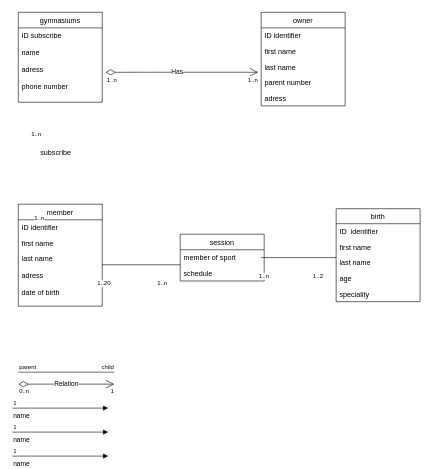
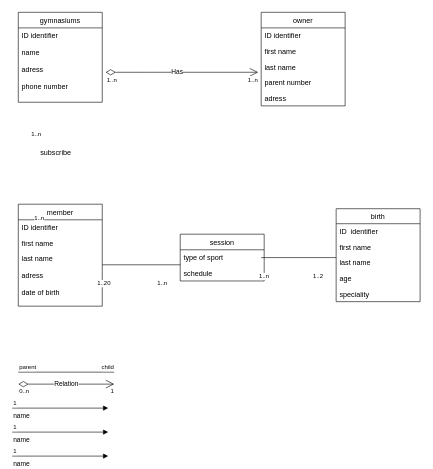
(44, 36) -> (44, 36)
(212, 258) -> (208, 258)
